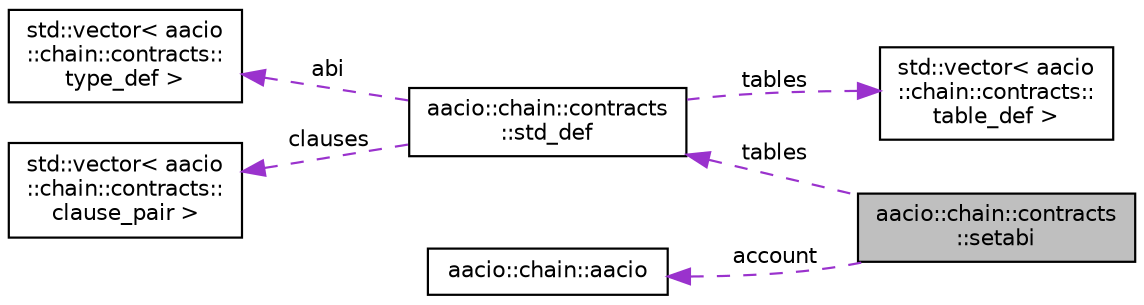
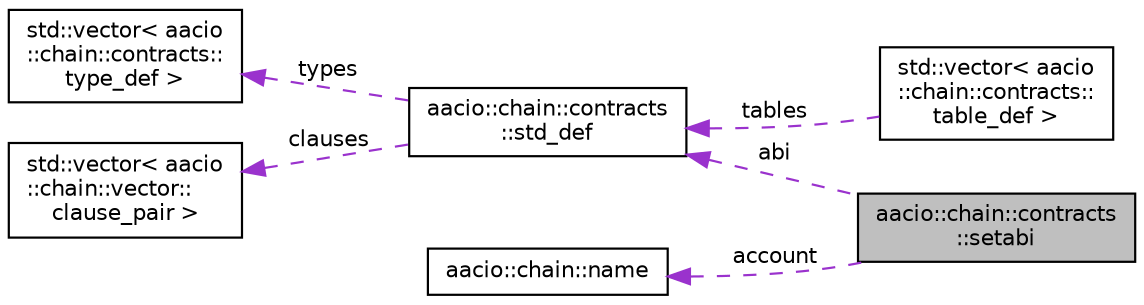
(326, 70) -> (326, 70)
(772, 93) -> (794, 126)
(772, 154) -> (772, 154)
(125, 190) -> (125, 190)
(548, 272) -> (548, 272)
